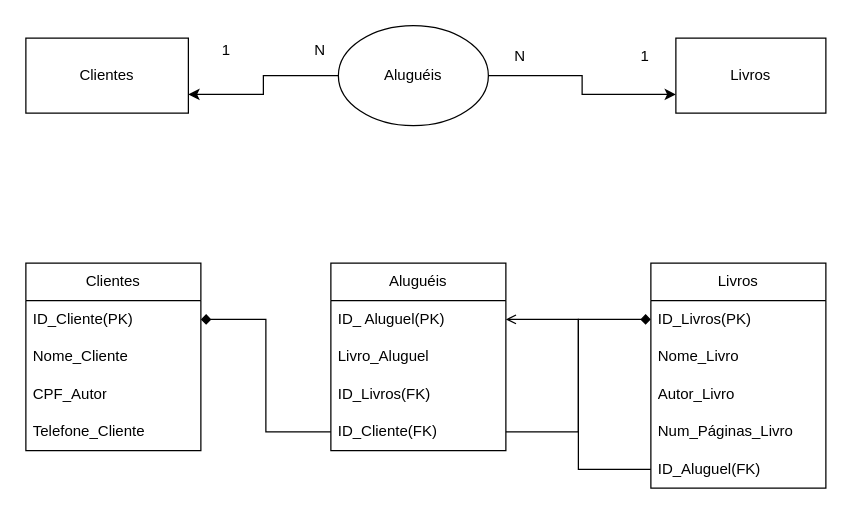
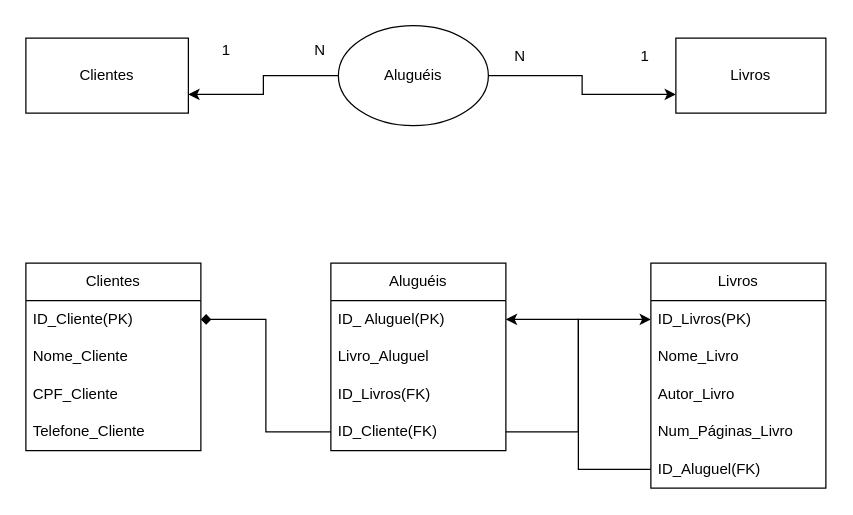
(513, 319) -> (516, 319)
(640, 319) -> (641, 319)
(71, 394) -> (75, 394)
